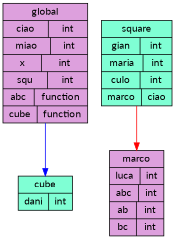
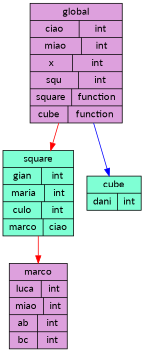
(19, 97) -> (51, 97)
none -> (56, 133)
(124, 193) -> (26, 306)
